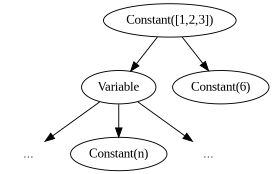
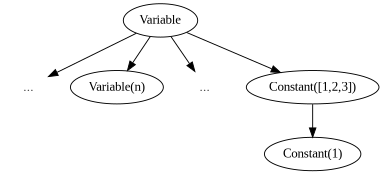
(147, 50) -> (229, 51)
(221, 87) -> (313, 154)
(119, 154) -> (117, 87)
